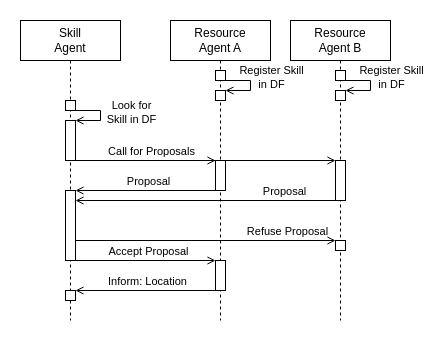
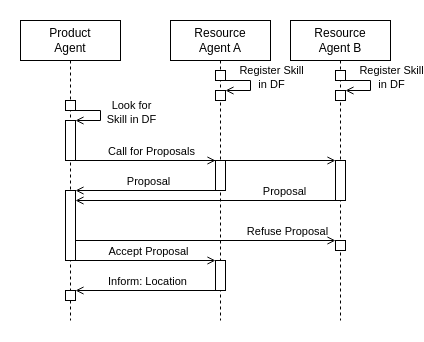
(71, 41) -> (71, 41)
